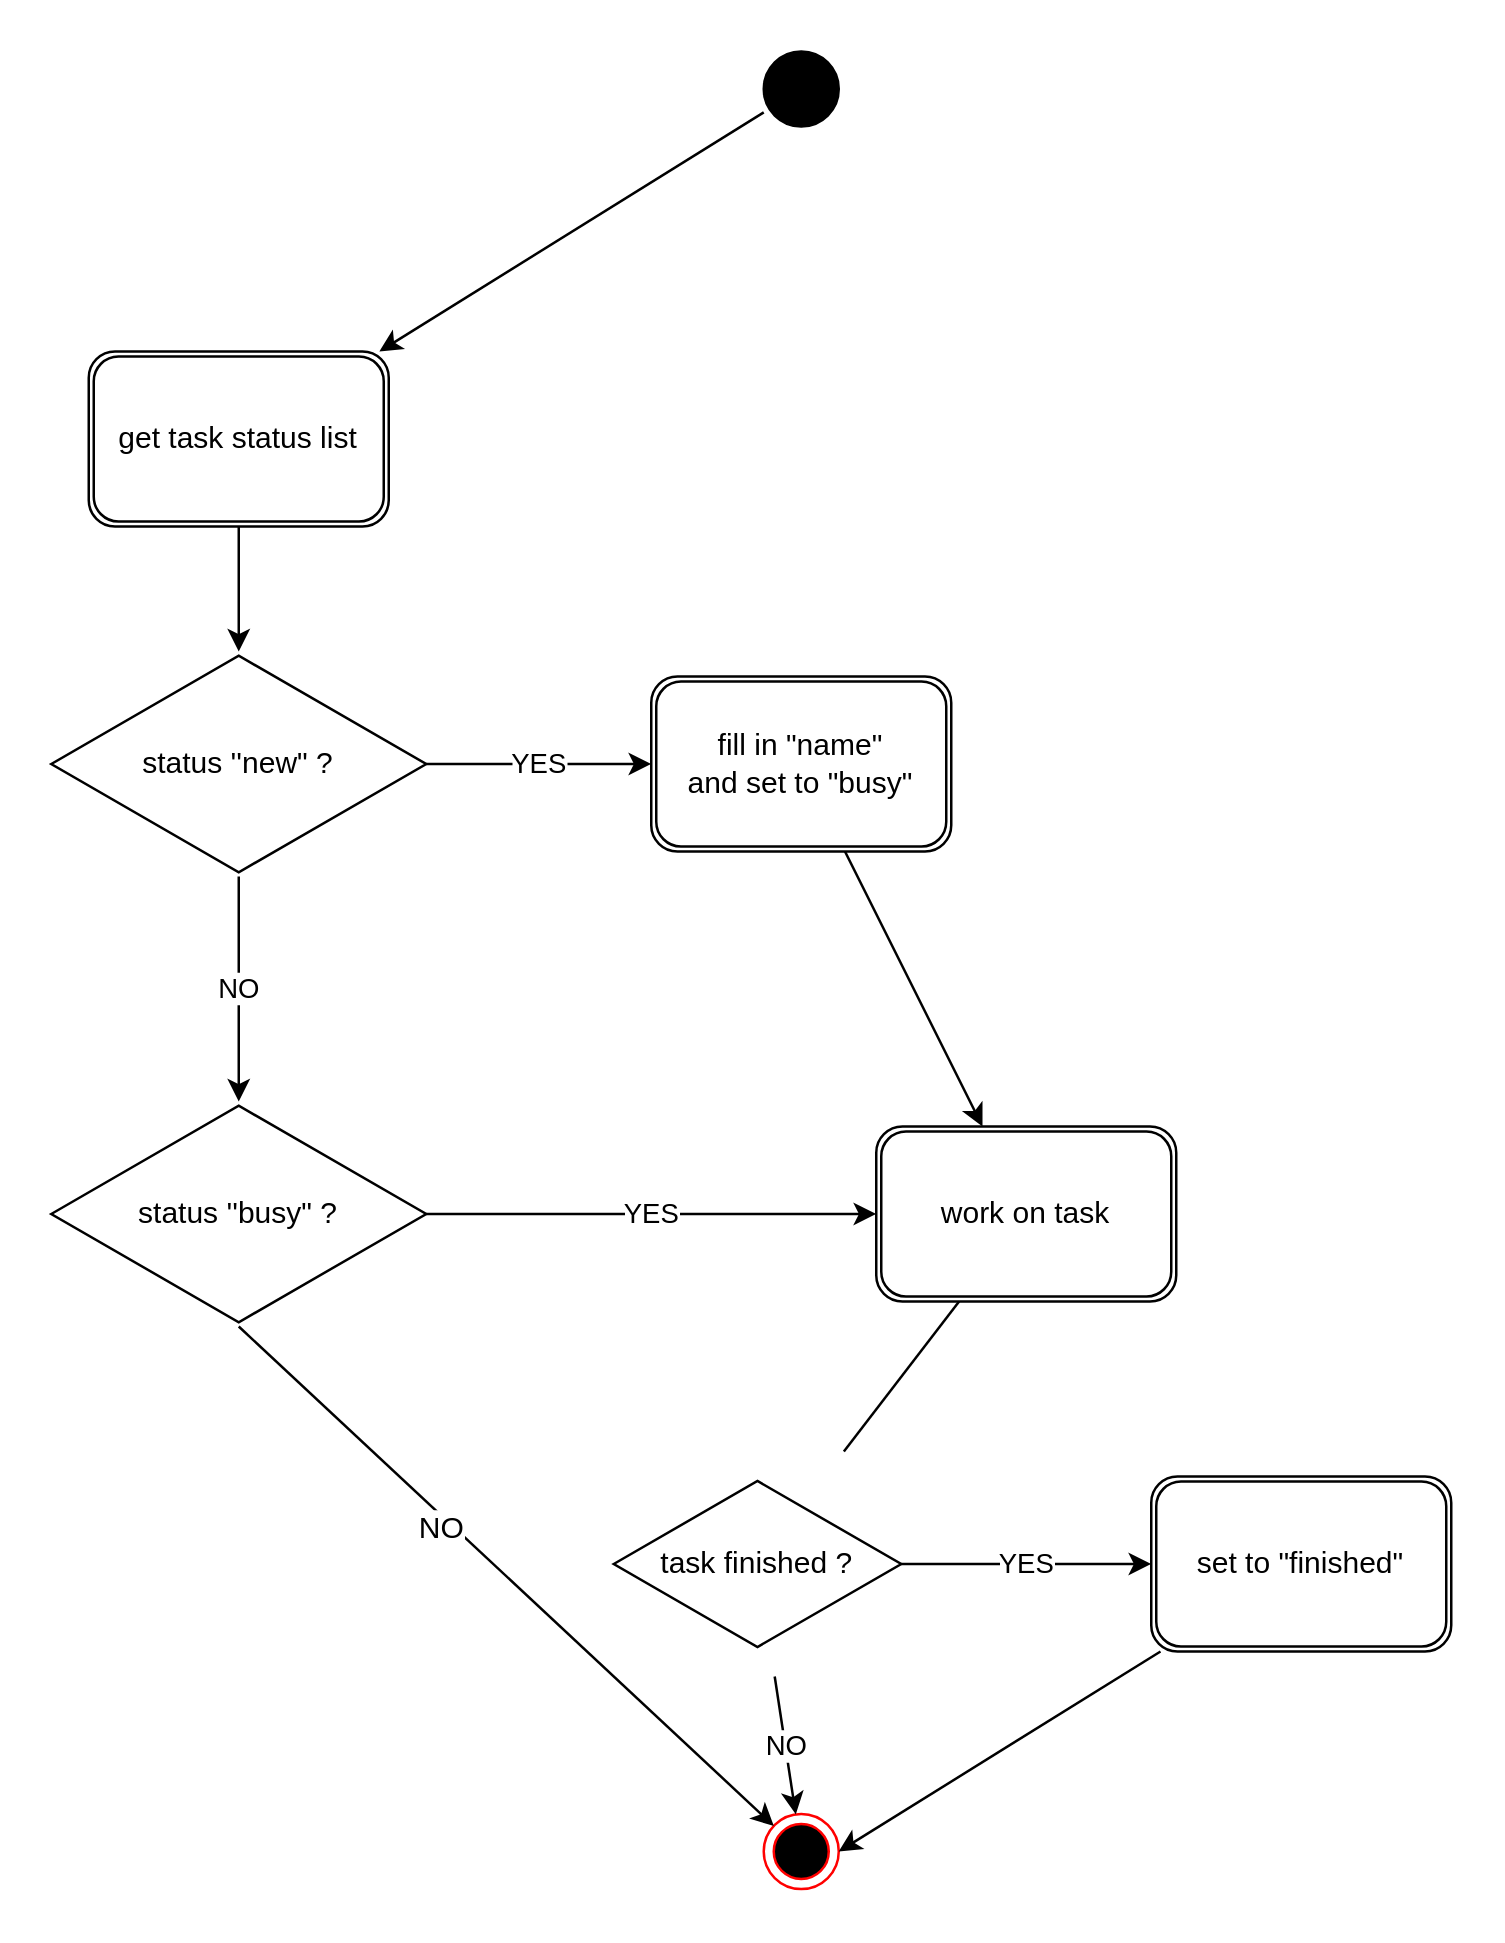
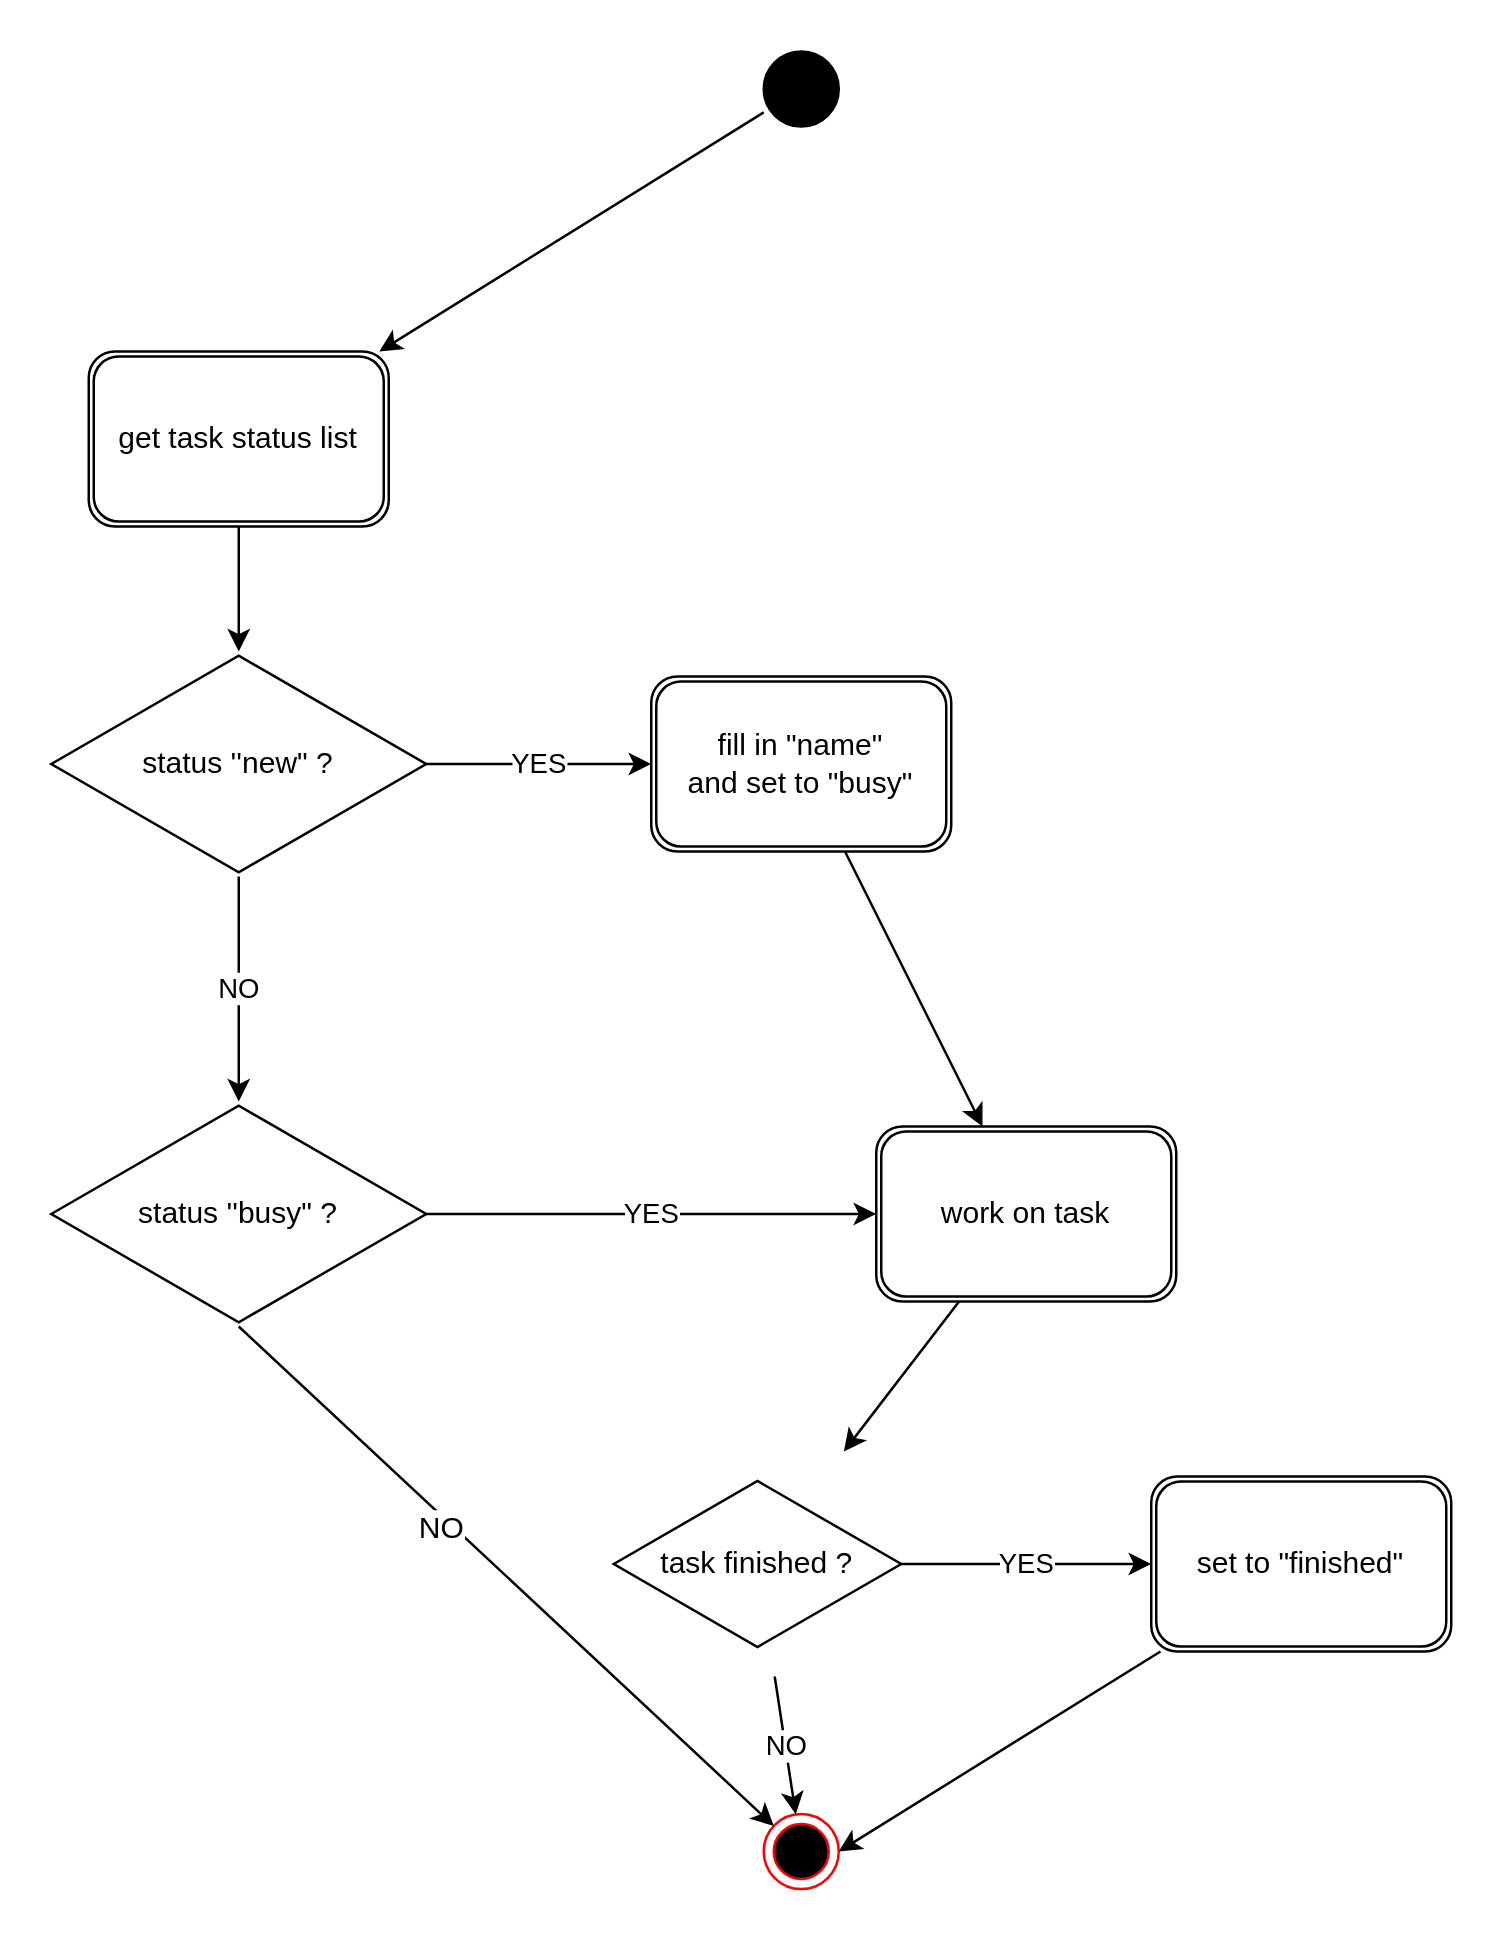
(850, 1443) -> (855, 1437)
